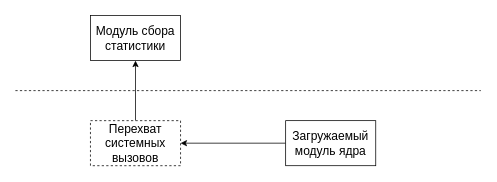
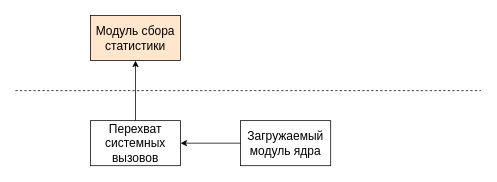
(135, 38) -> (135, 38)
(135, 143) -> (135, 143)
(330, 143) -> (285, 143)
